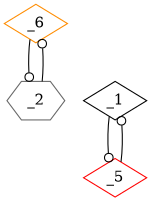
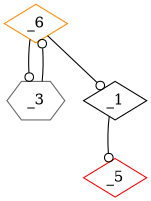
(36, 101) -> (36, 101)
(122, 144) -> (72, 59)
